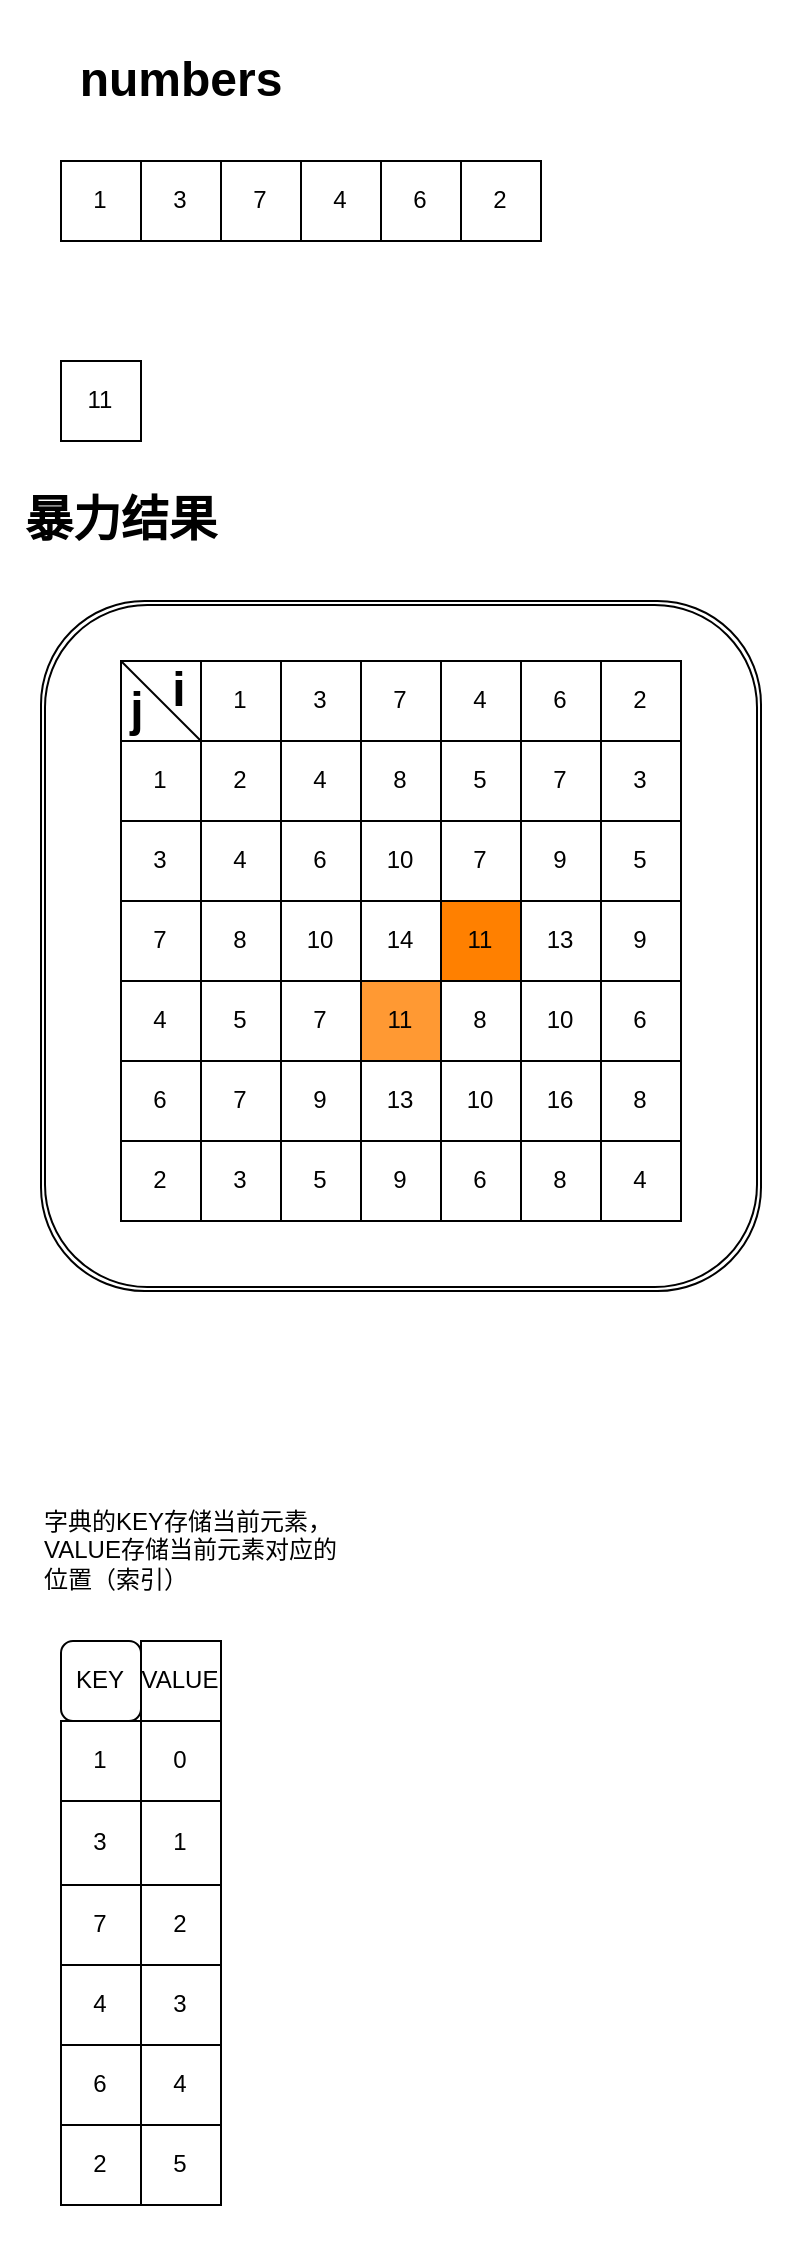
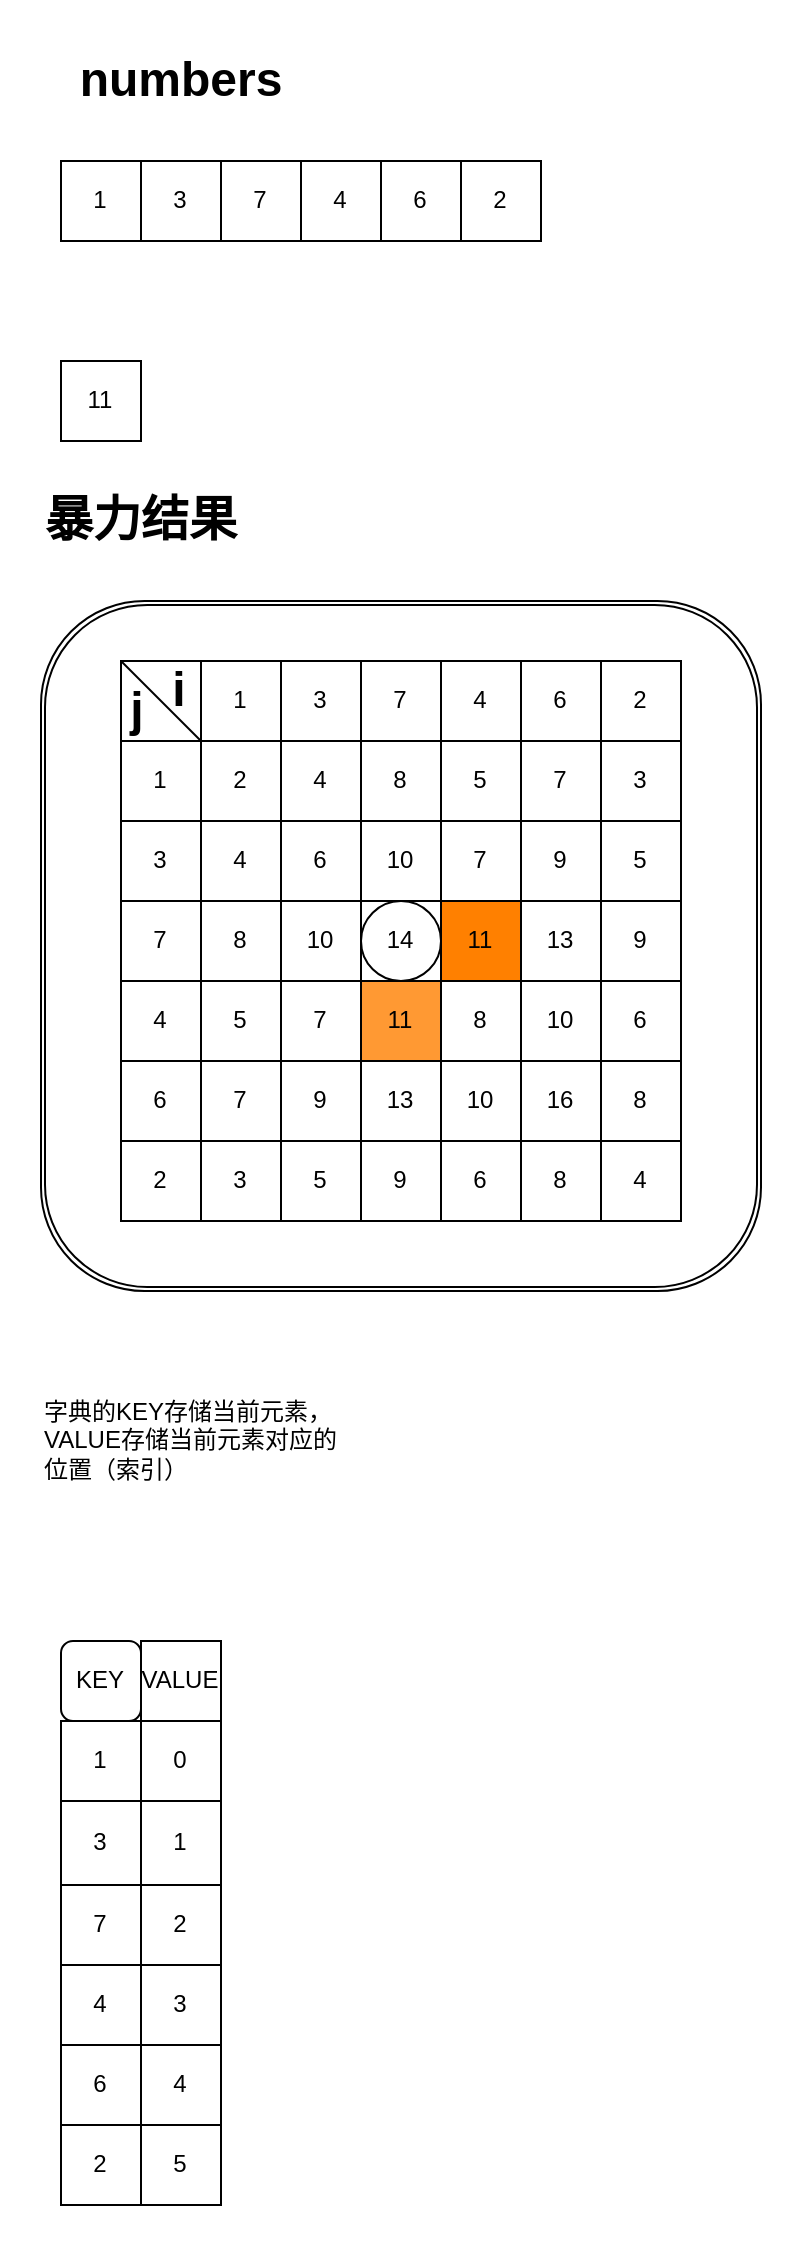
(121, 521) -> (141, 521)
(401, 941) -> (401, 941)
(201, 1551) -> (201, 1441)
